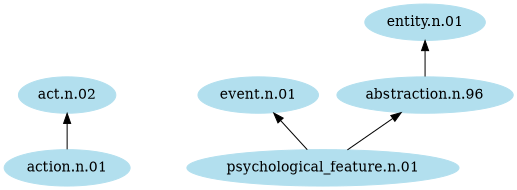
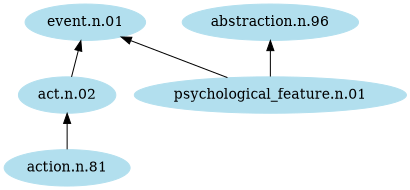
(425, 22) -> none
none -> (75, 64)
(67, 168) -> (67, 168)
